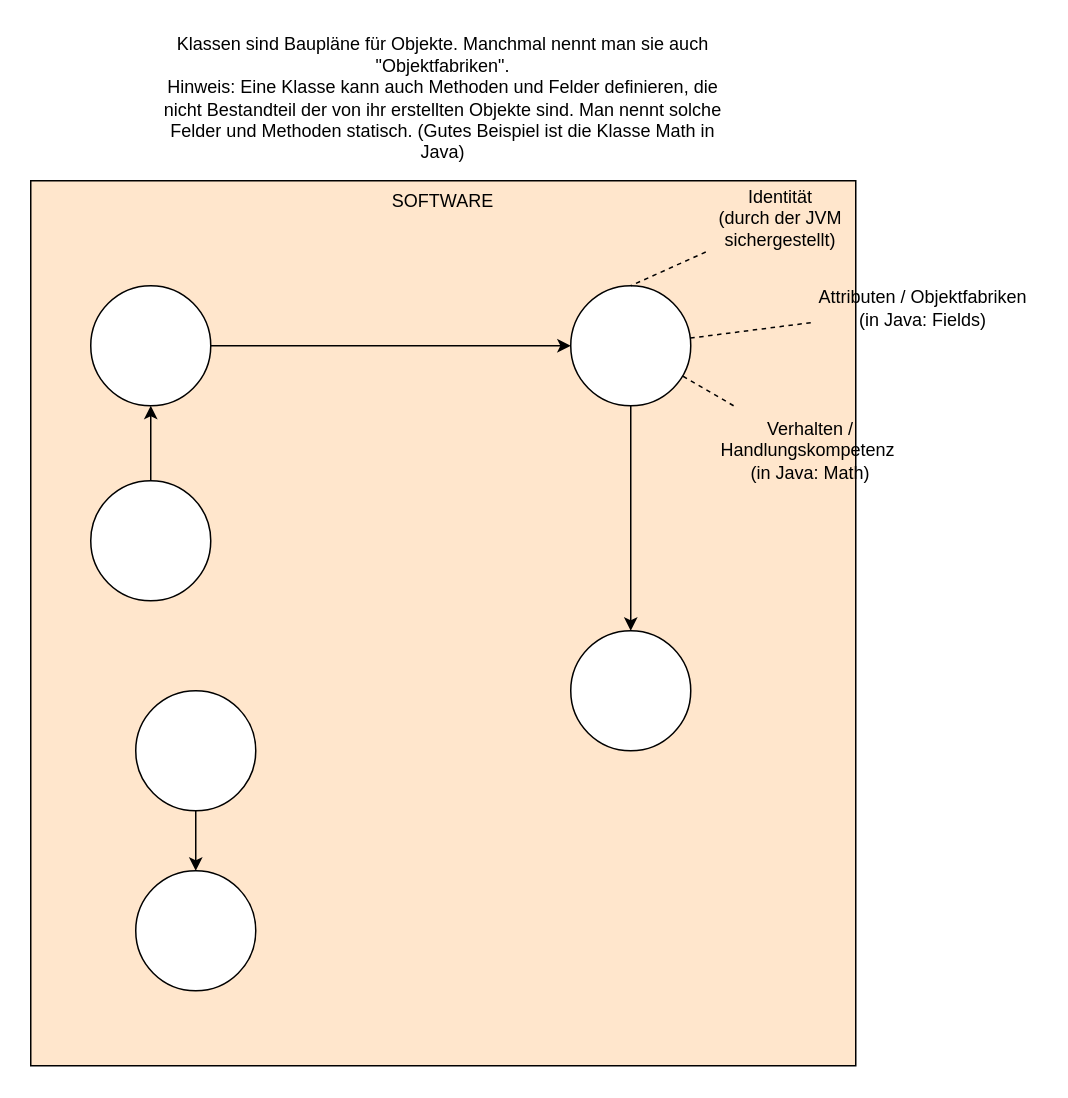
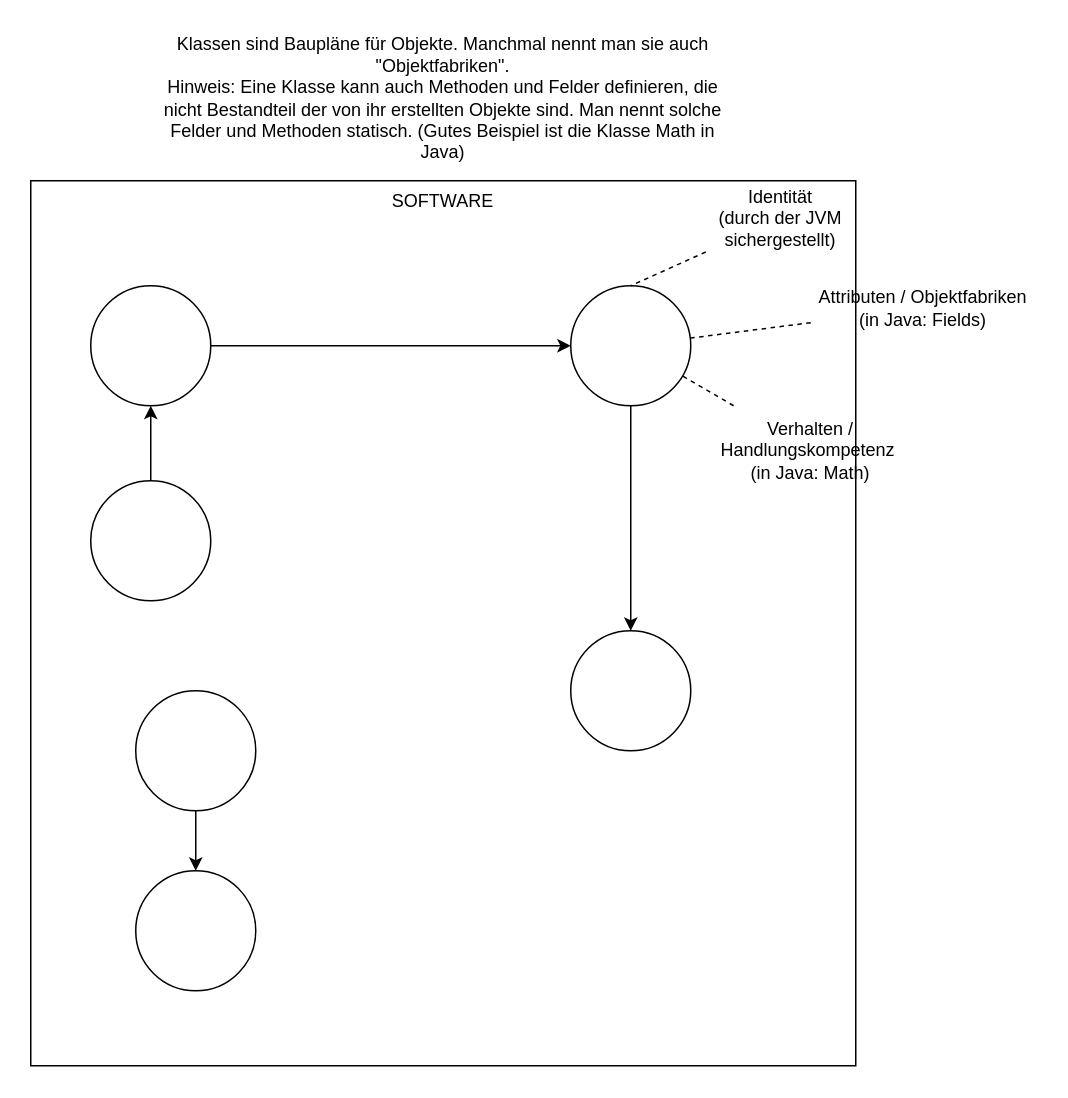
(443, 623) -> (443, 623)
